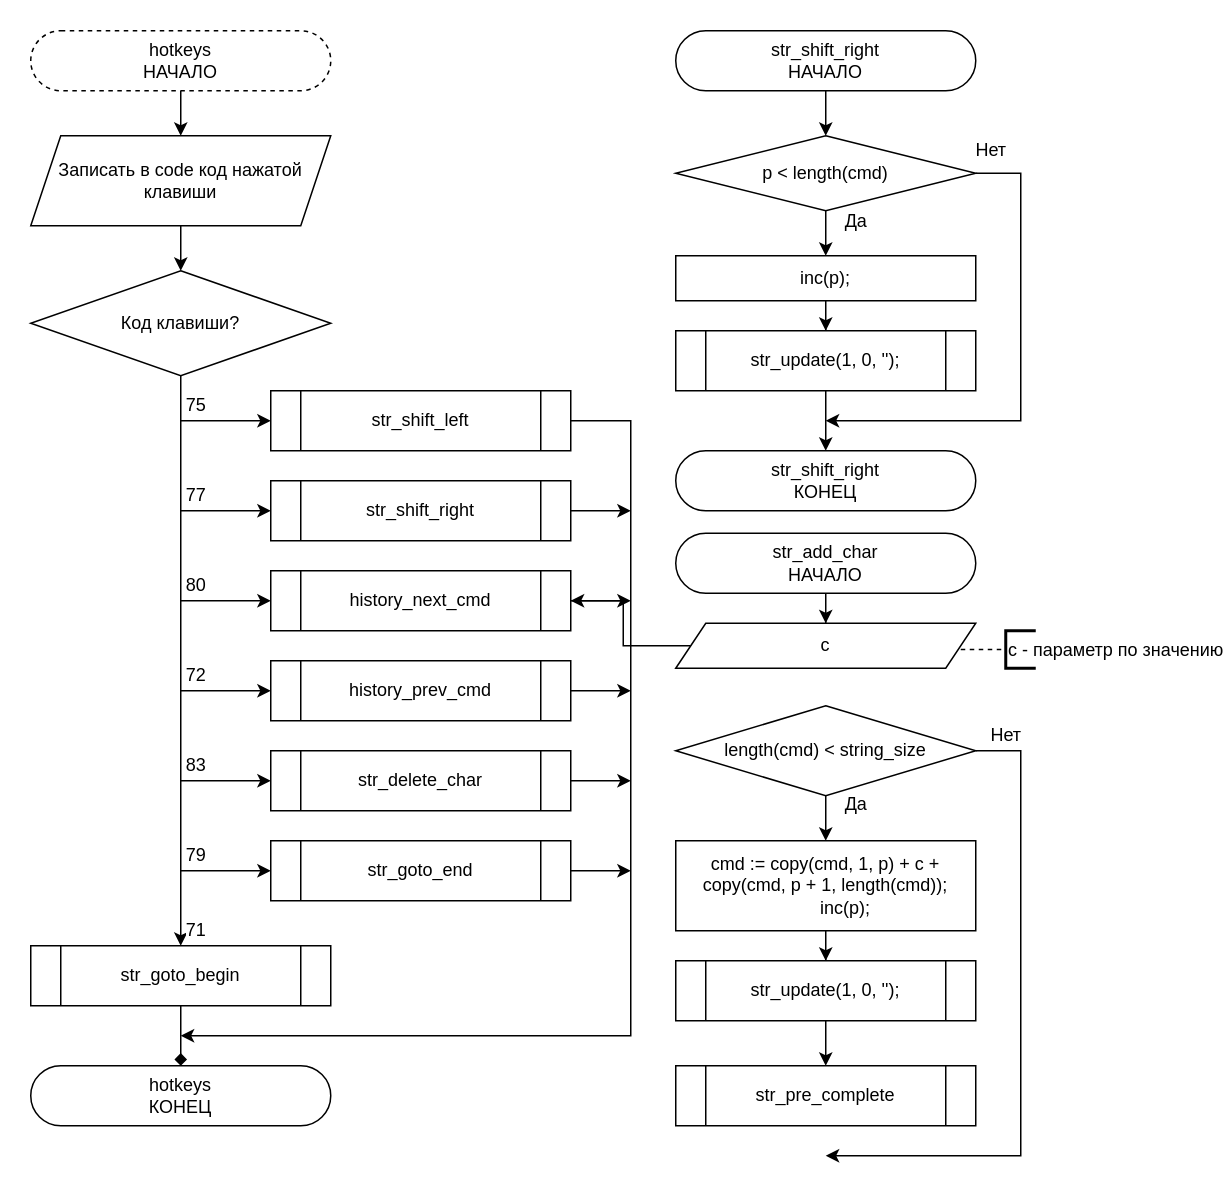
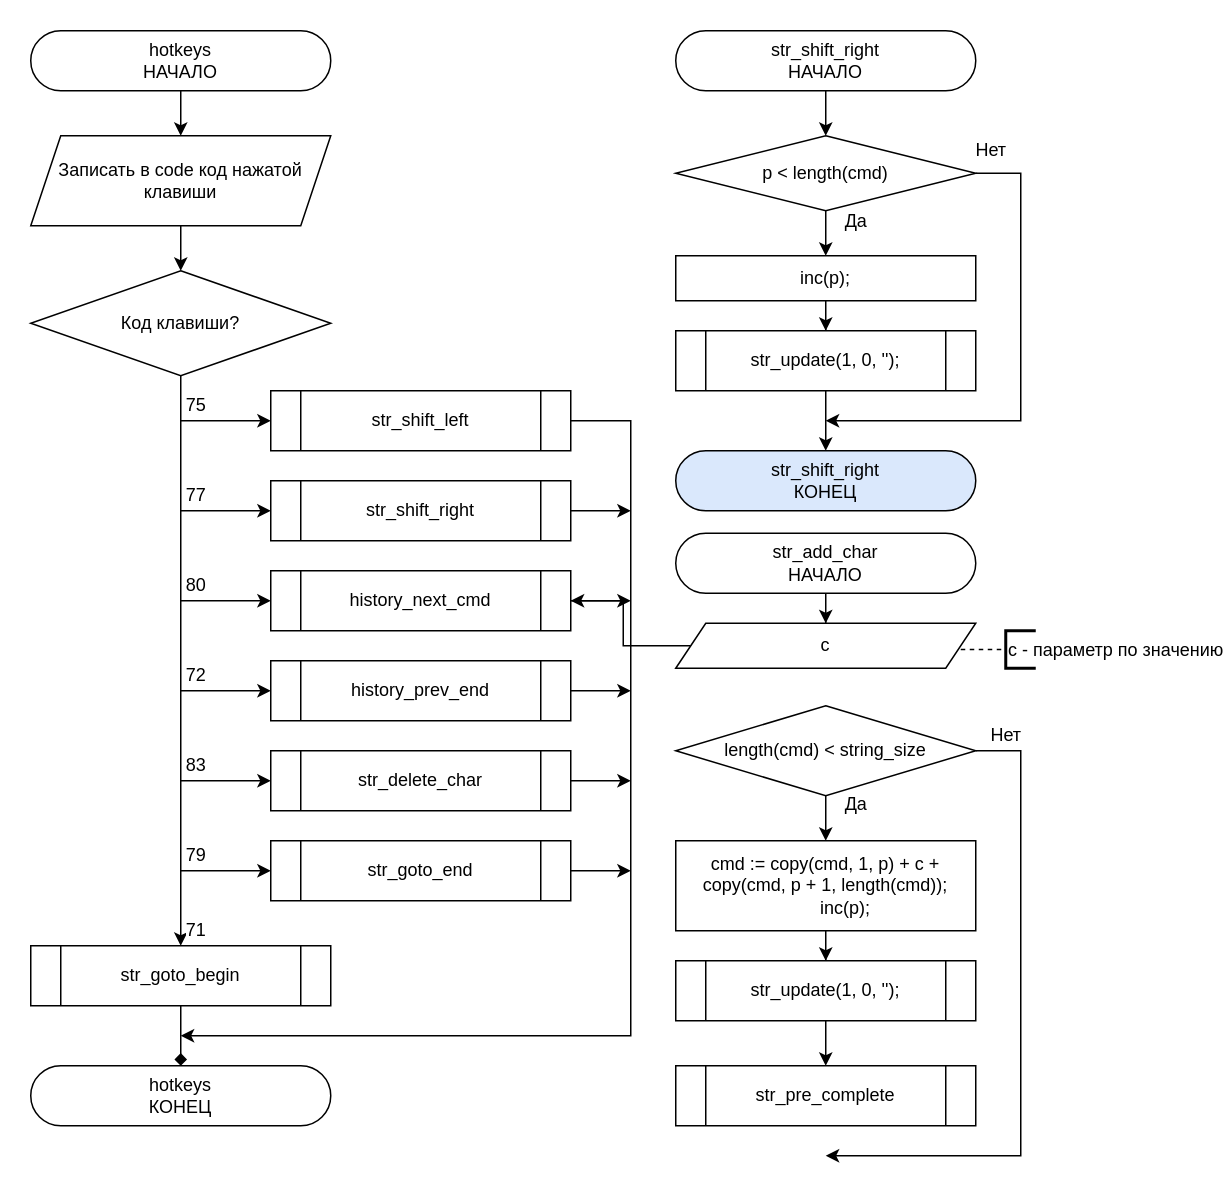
(181, 61) -> (181, 61)
(826, 481) -> (826, 481)
(421, 691) -> (421, 691)
